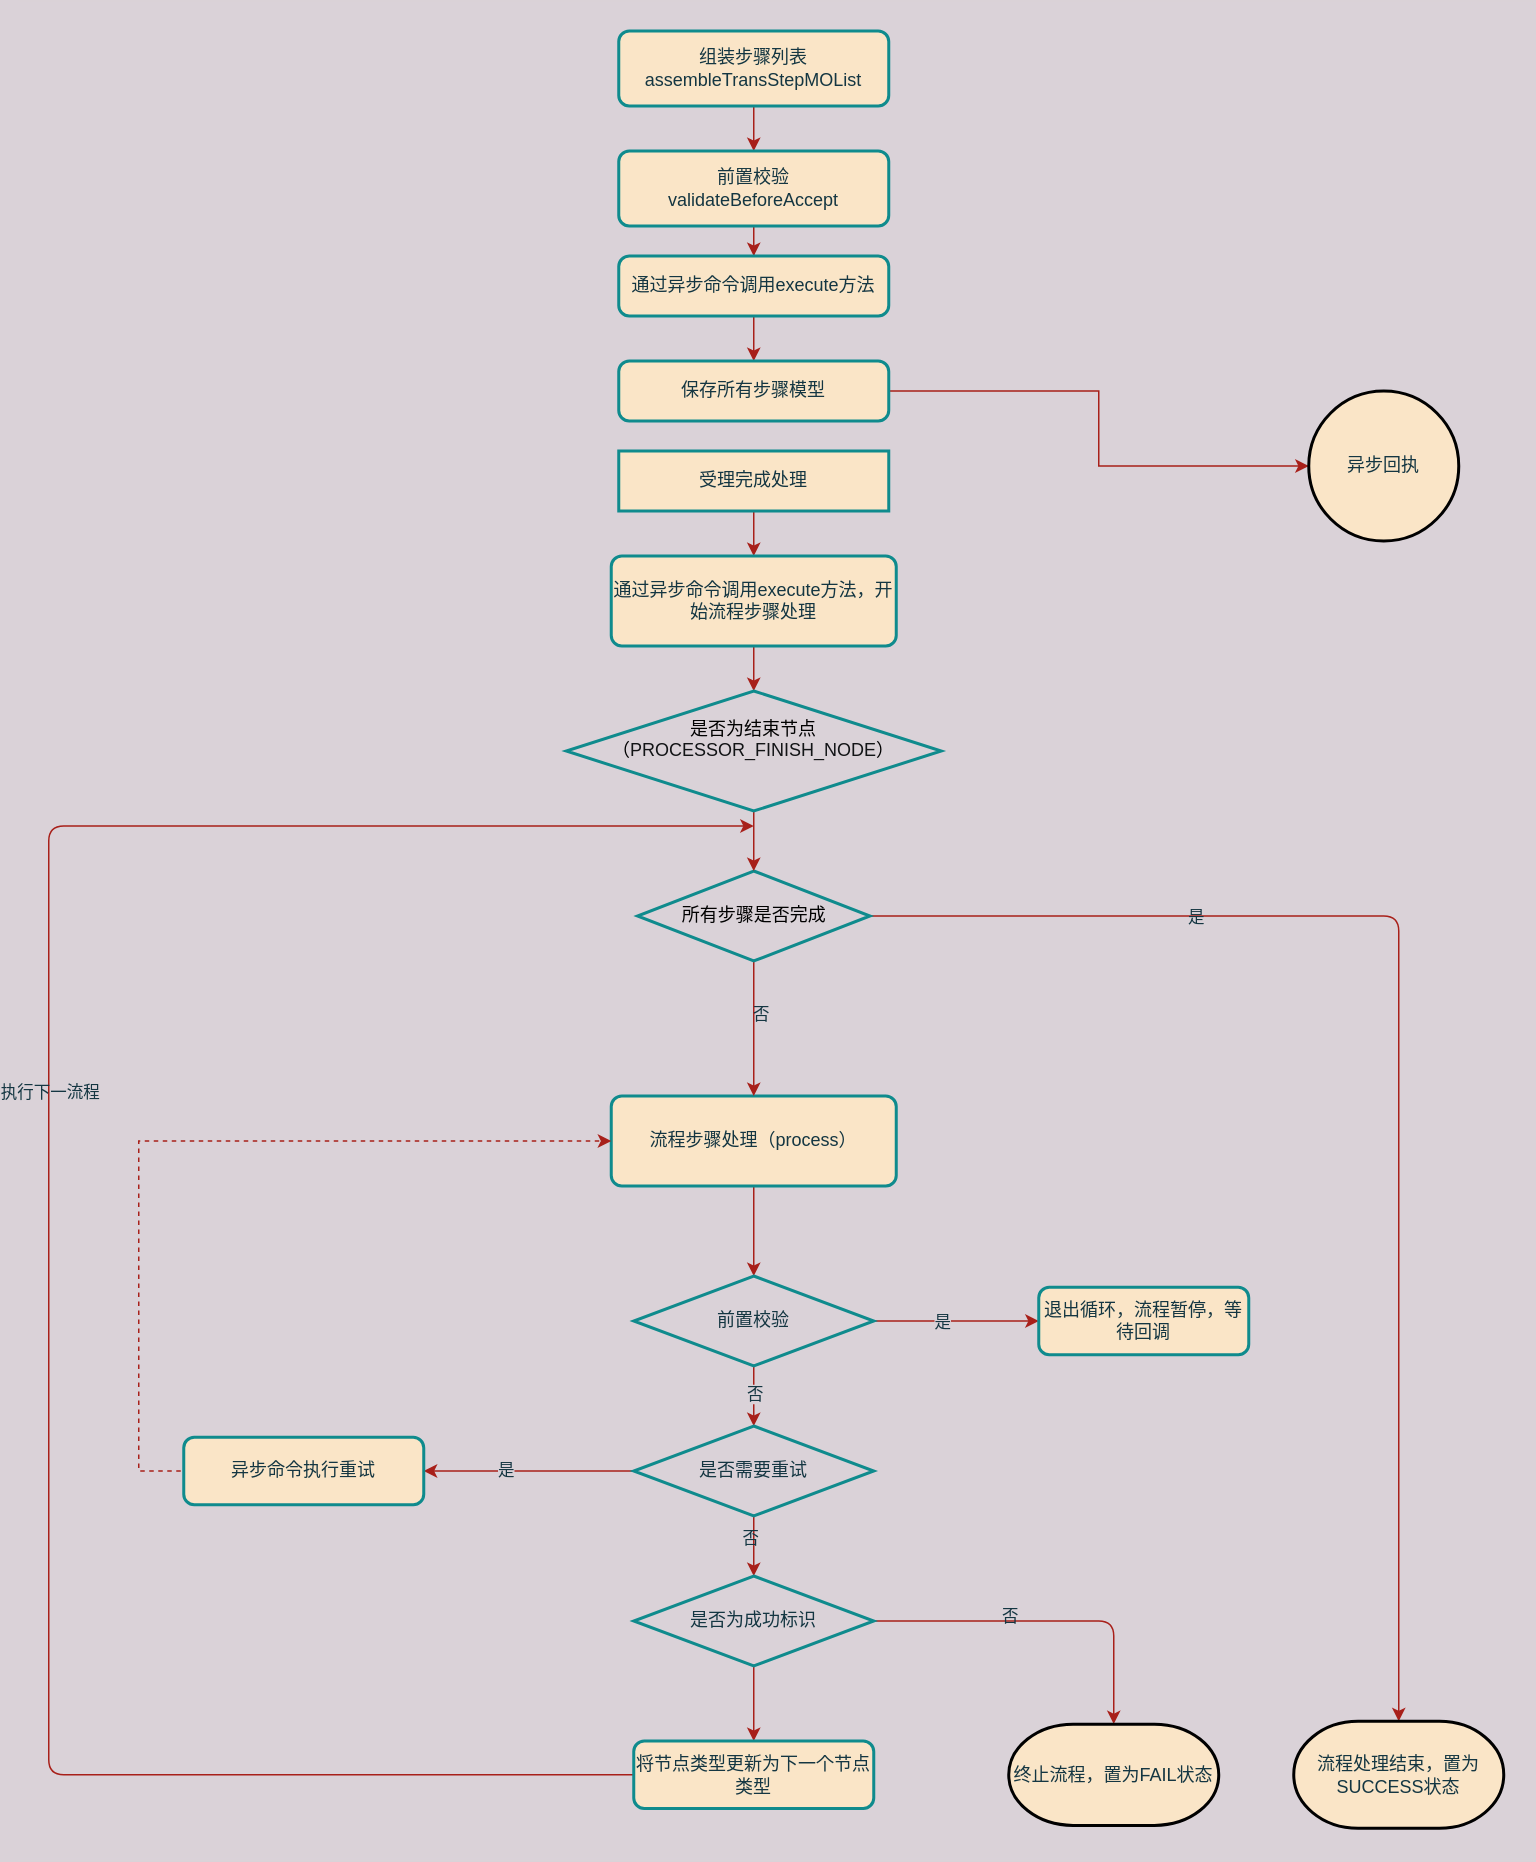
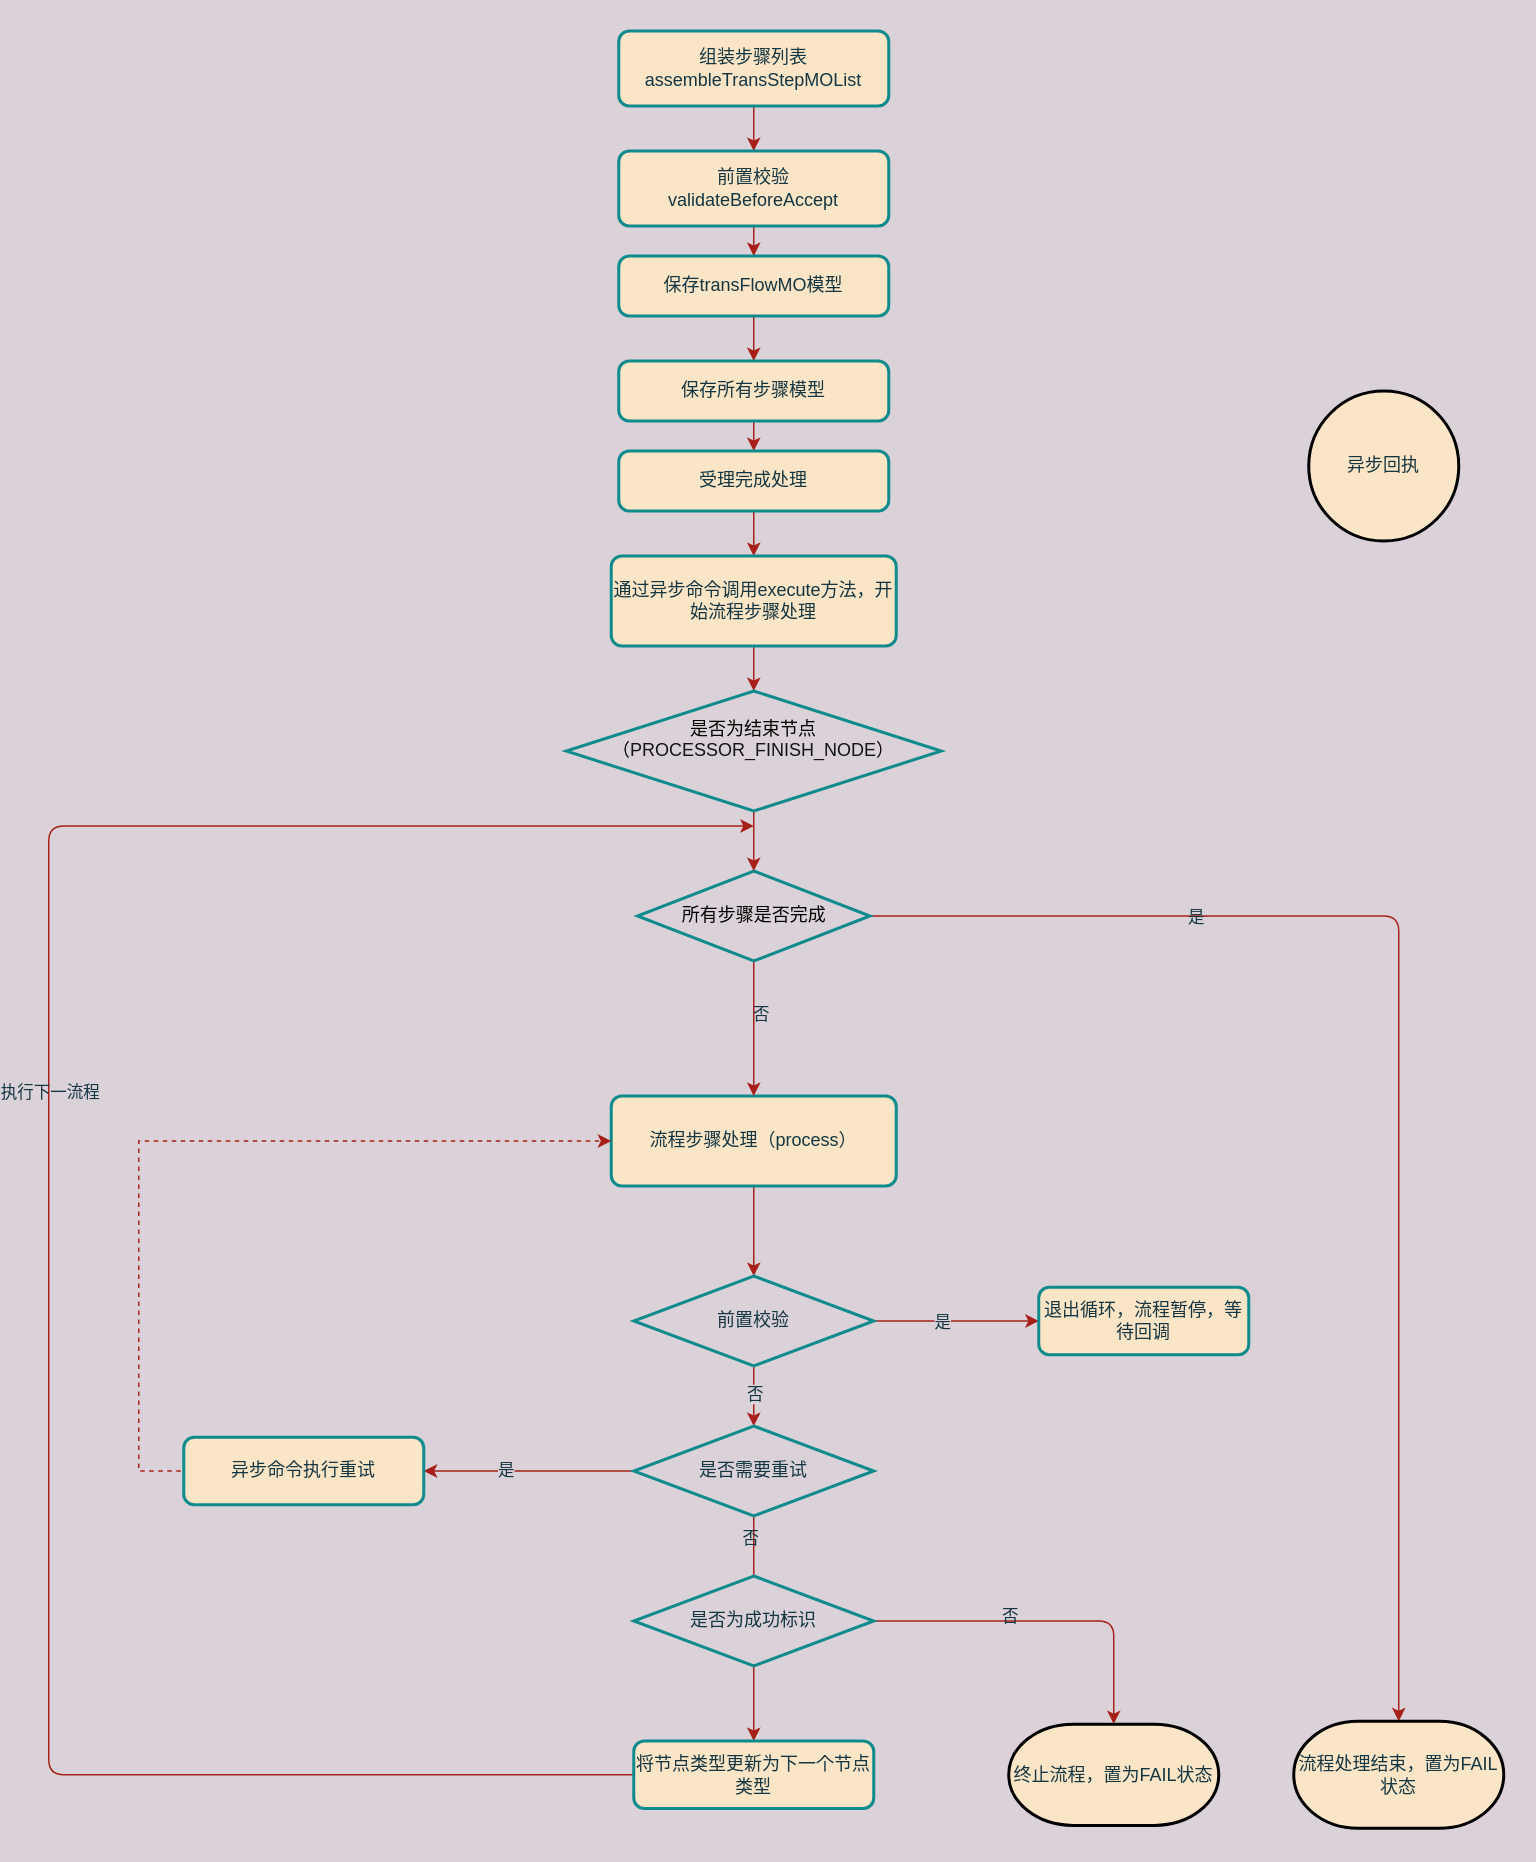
(754, 286) -> (754, 286)
(1099, 423) -> (754, 441)
(754, 481) -> (754, 481)
(754, 1564) -> (754, 1567)
(1399, 1775) -> (1399, 1775)
